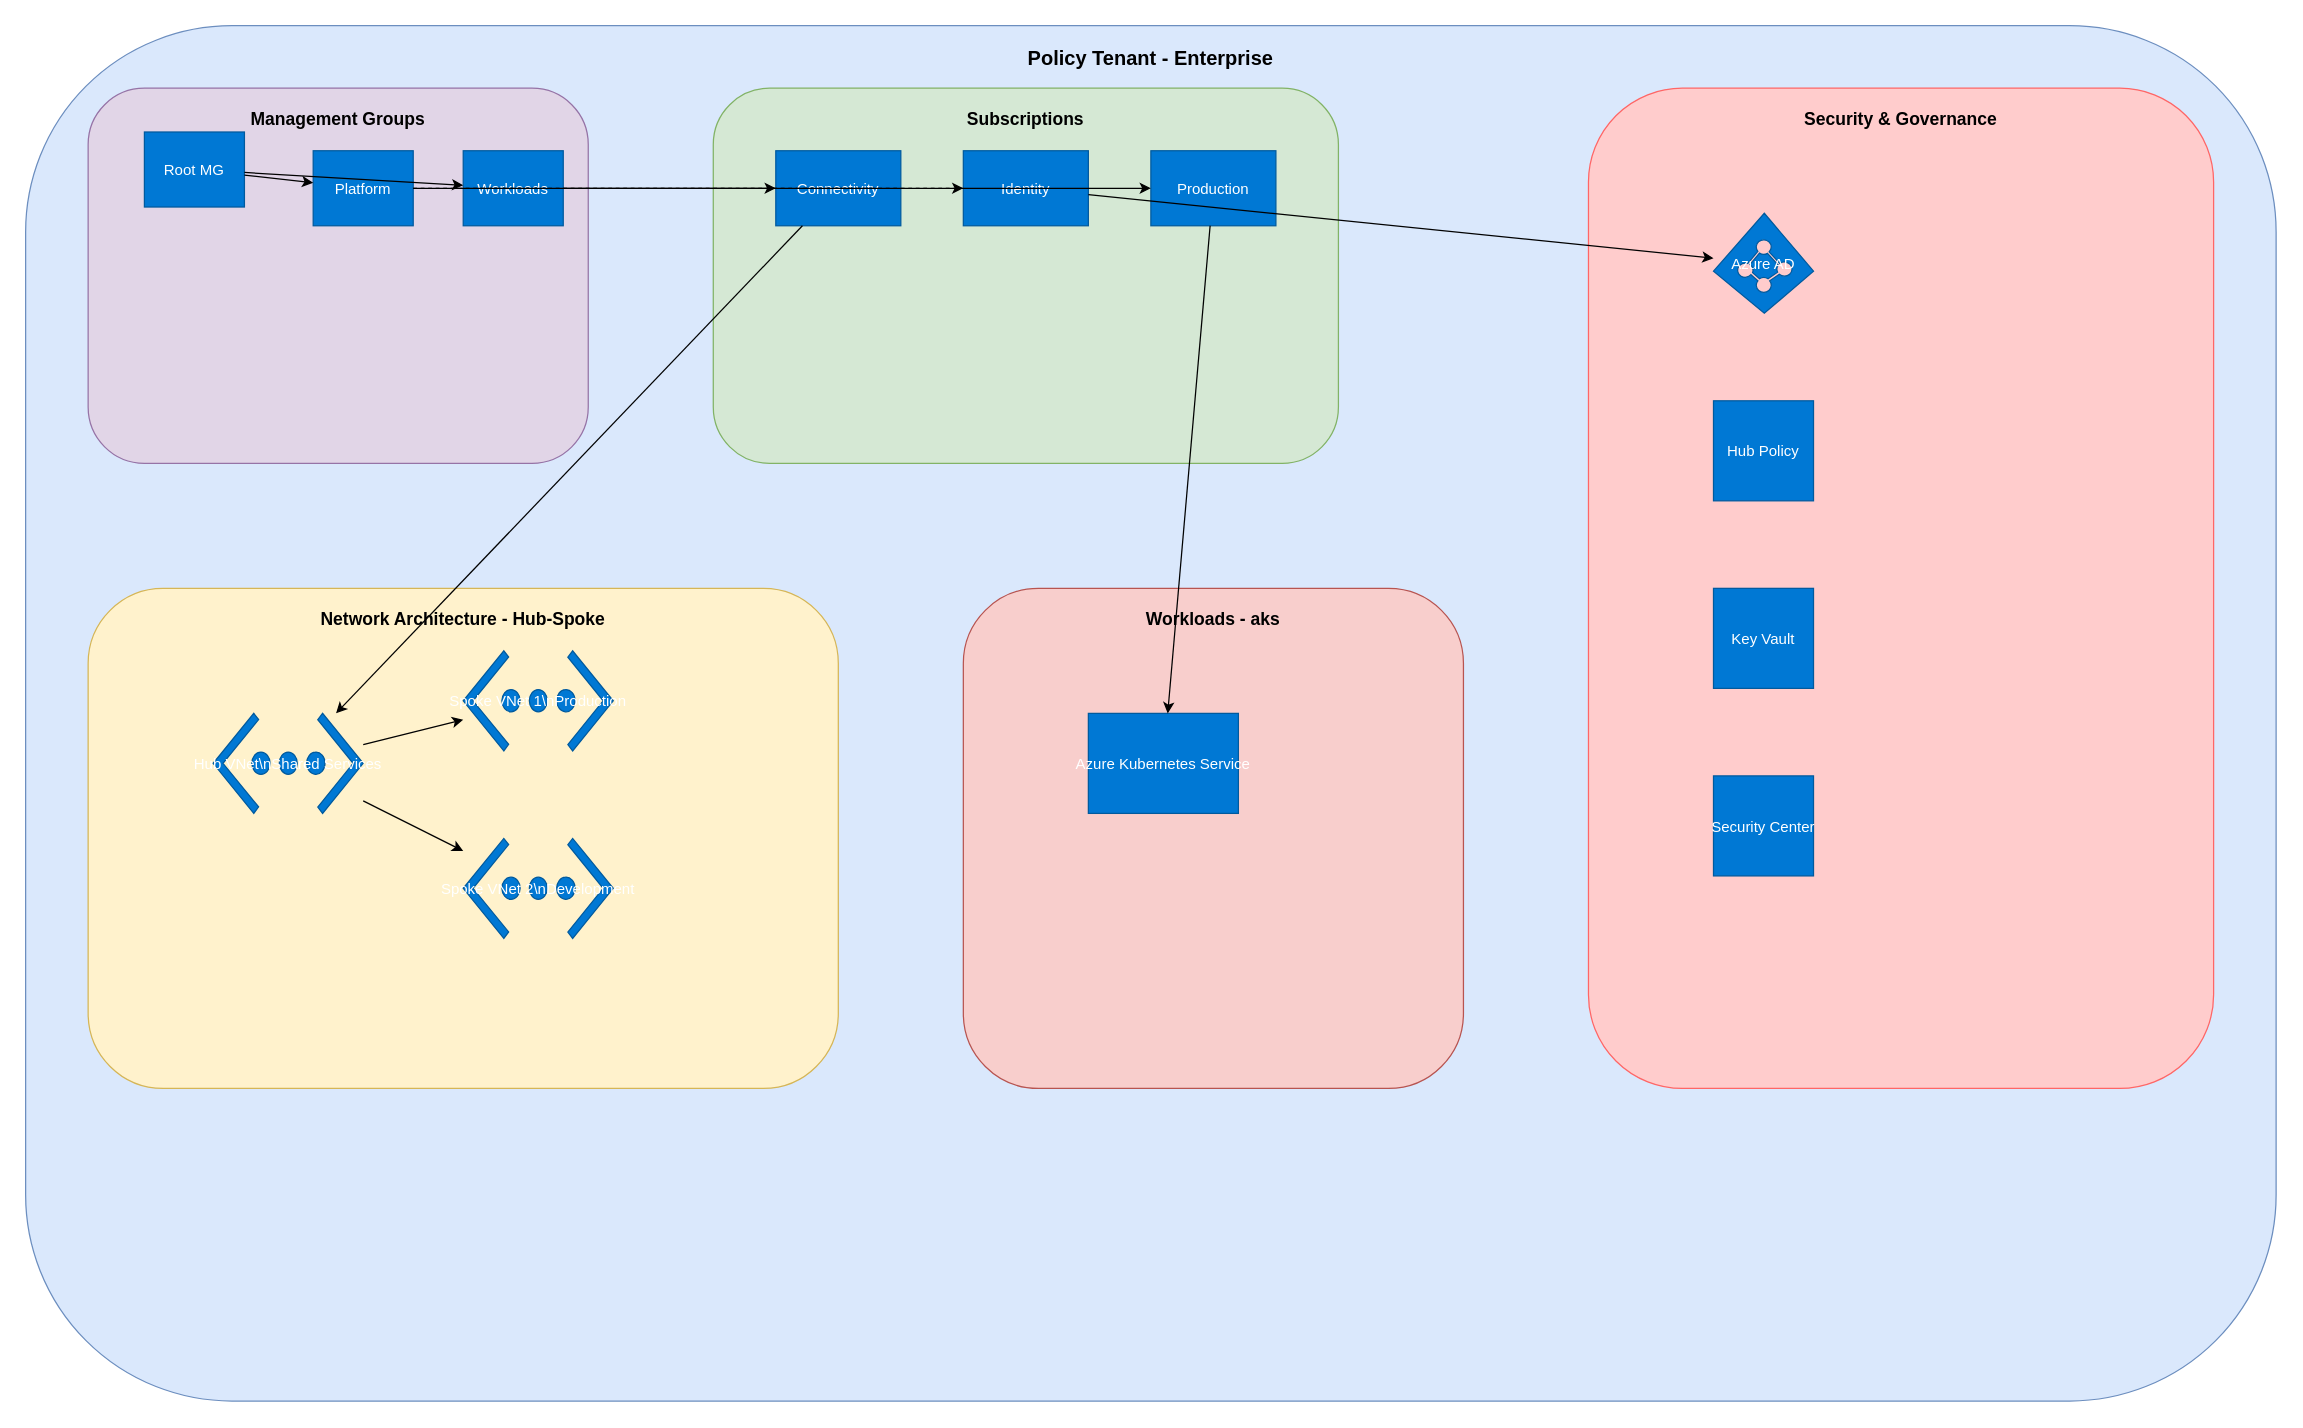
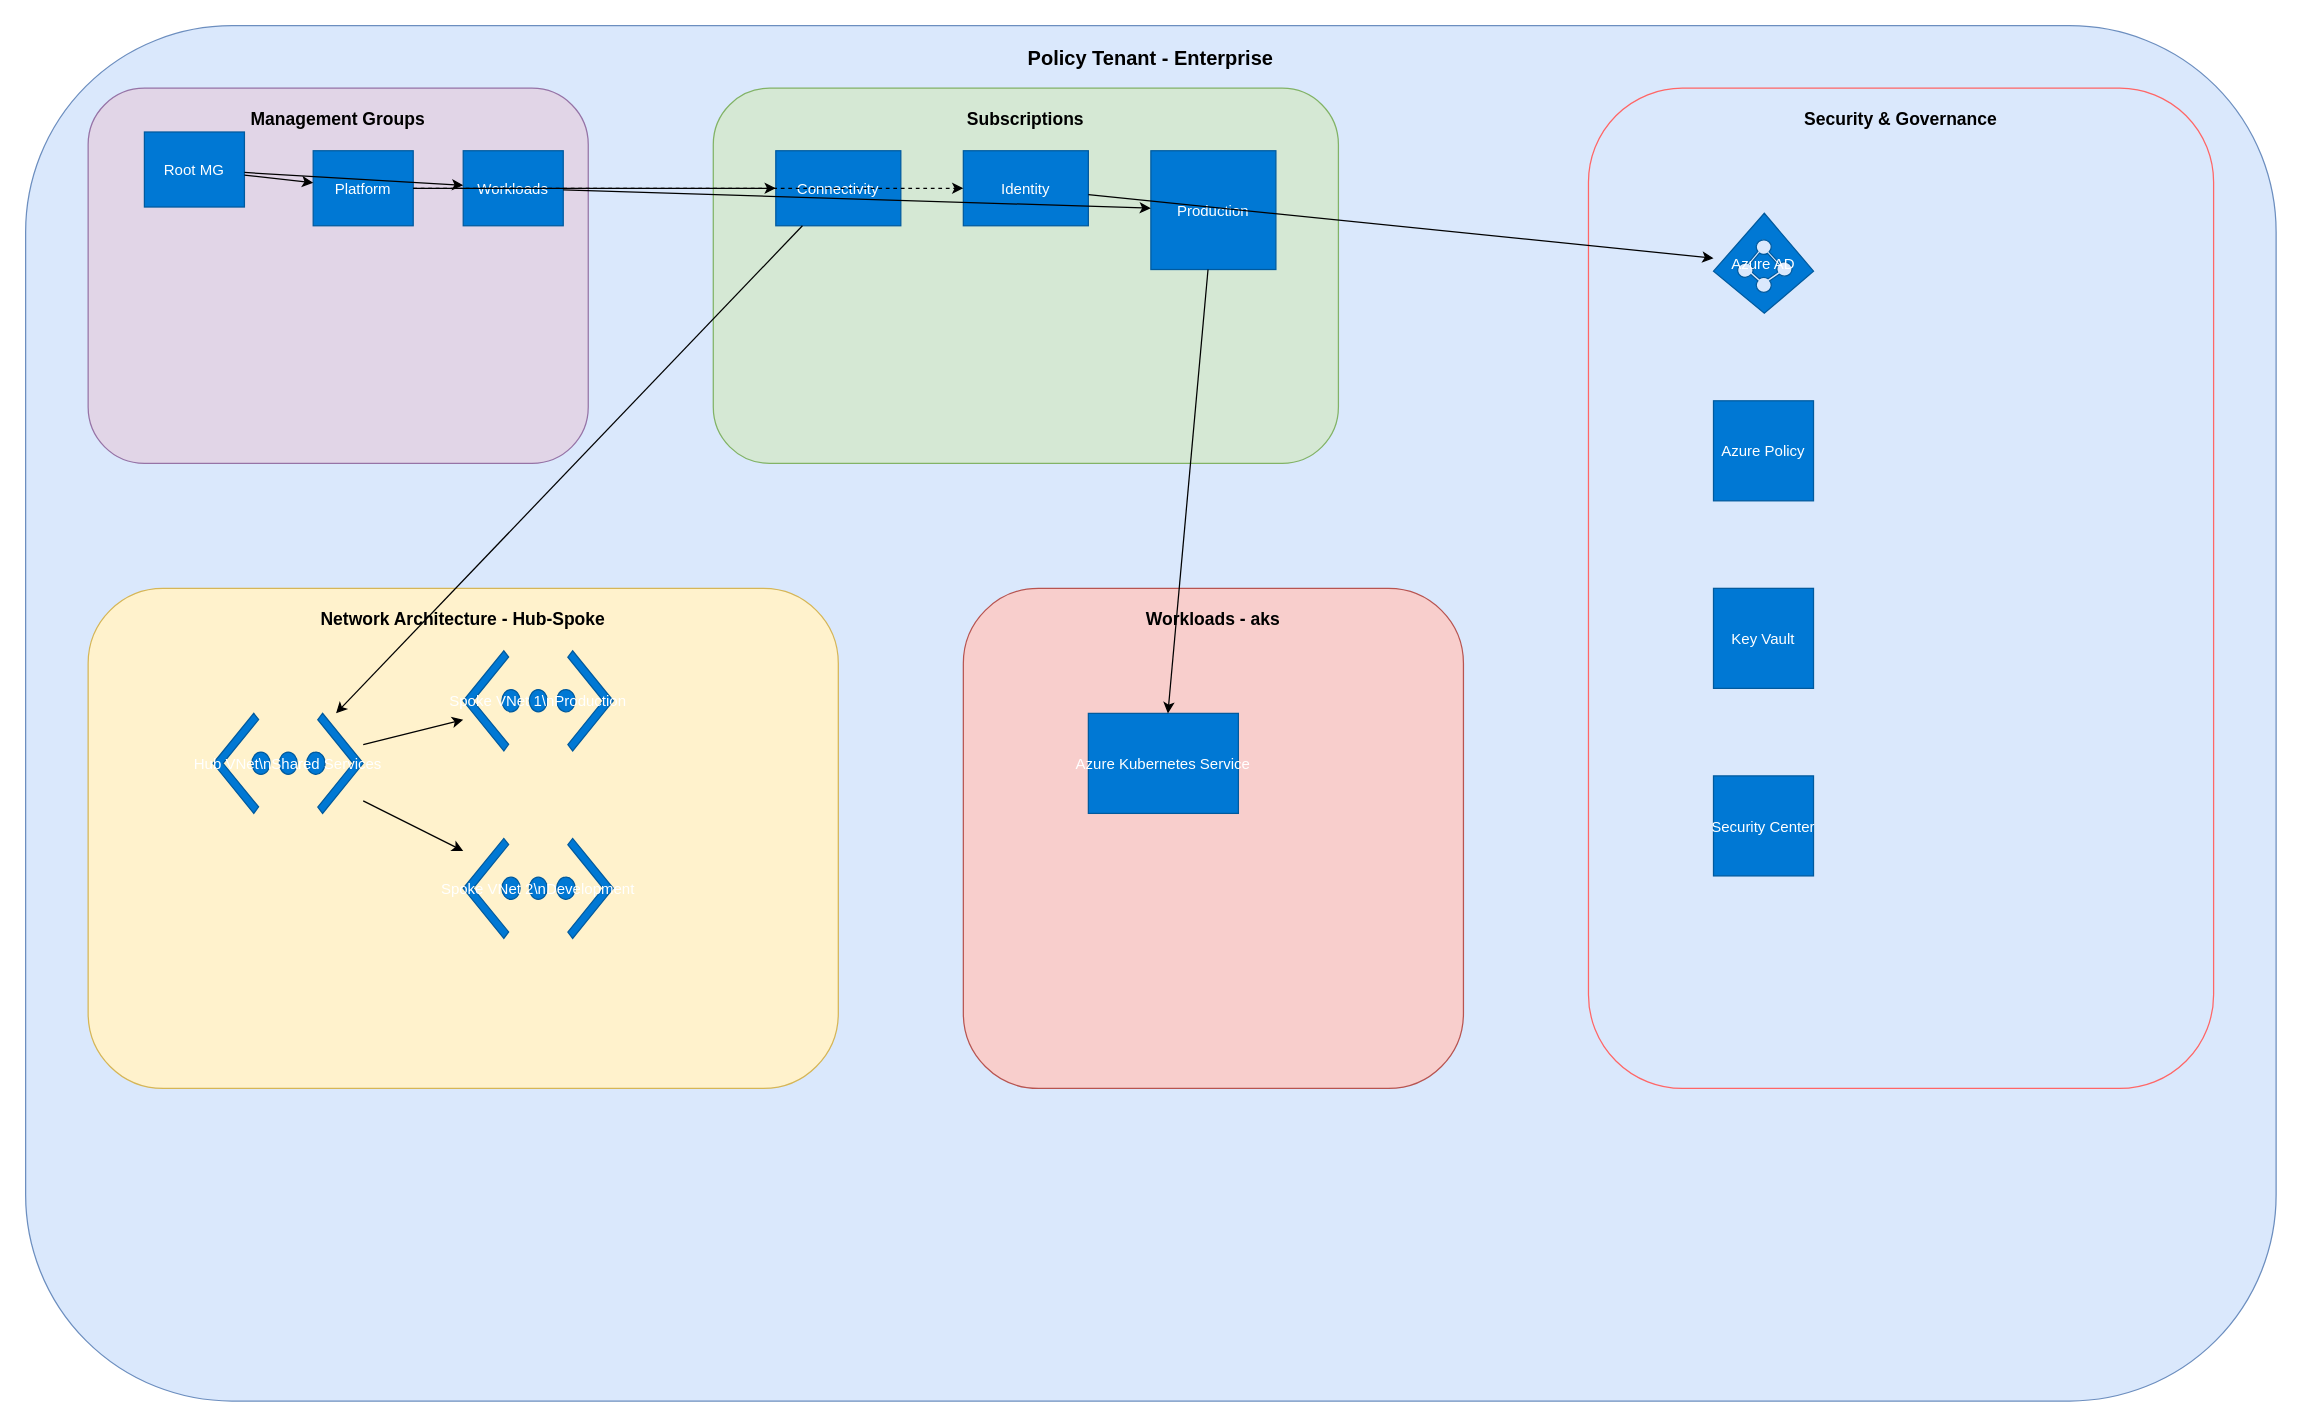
(1213, 188) -> (1213, 210)
(1763, 451) -> (1763, 451)
(1901, 588) -> (1901, 588)
